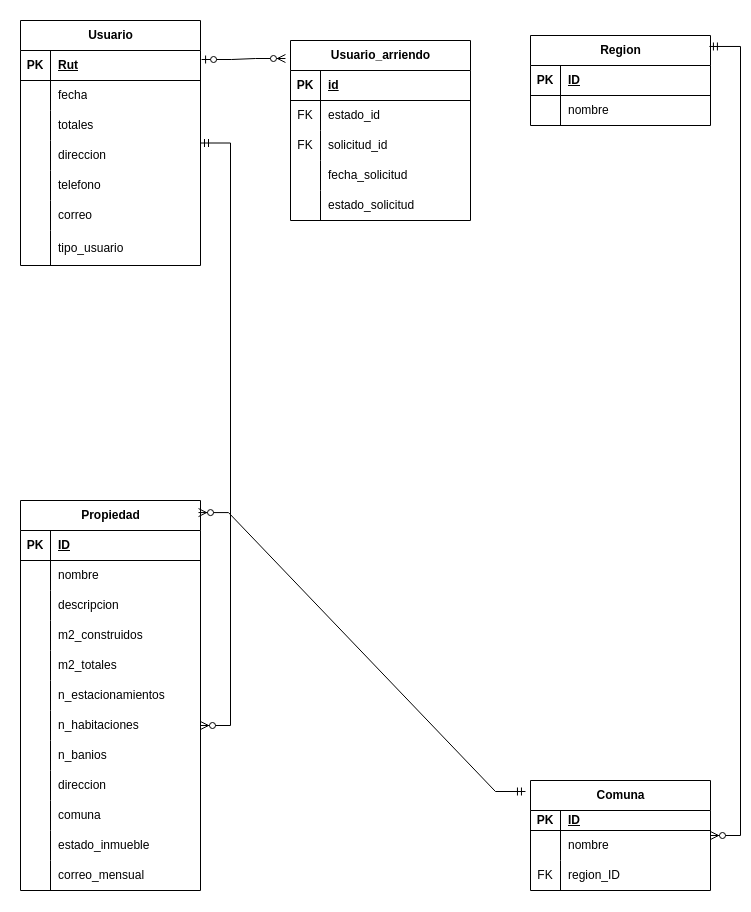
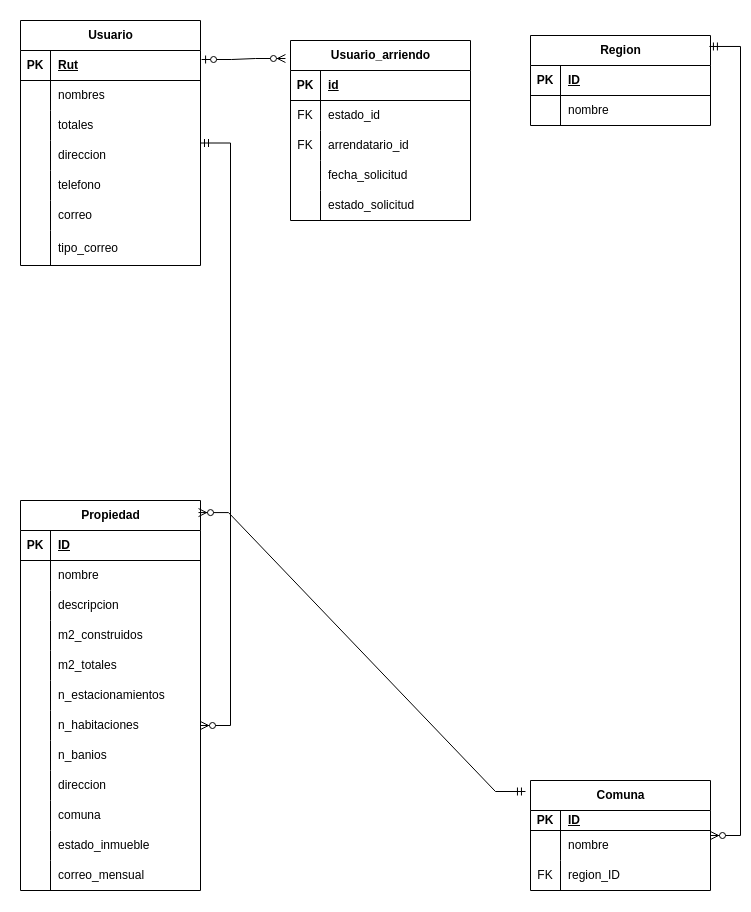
(75, 96) -> (82, 96)
(363, 146) -> (376, 146)
(96, 249) -> (94, 249)
